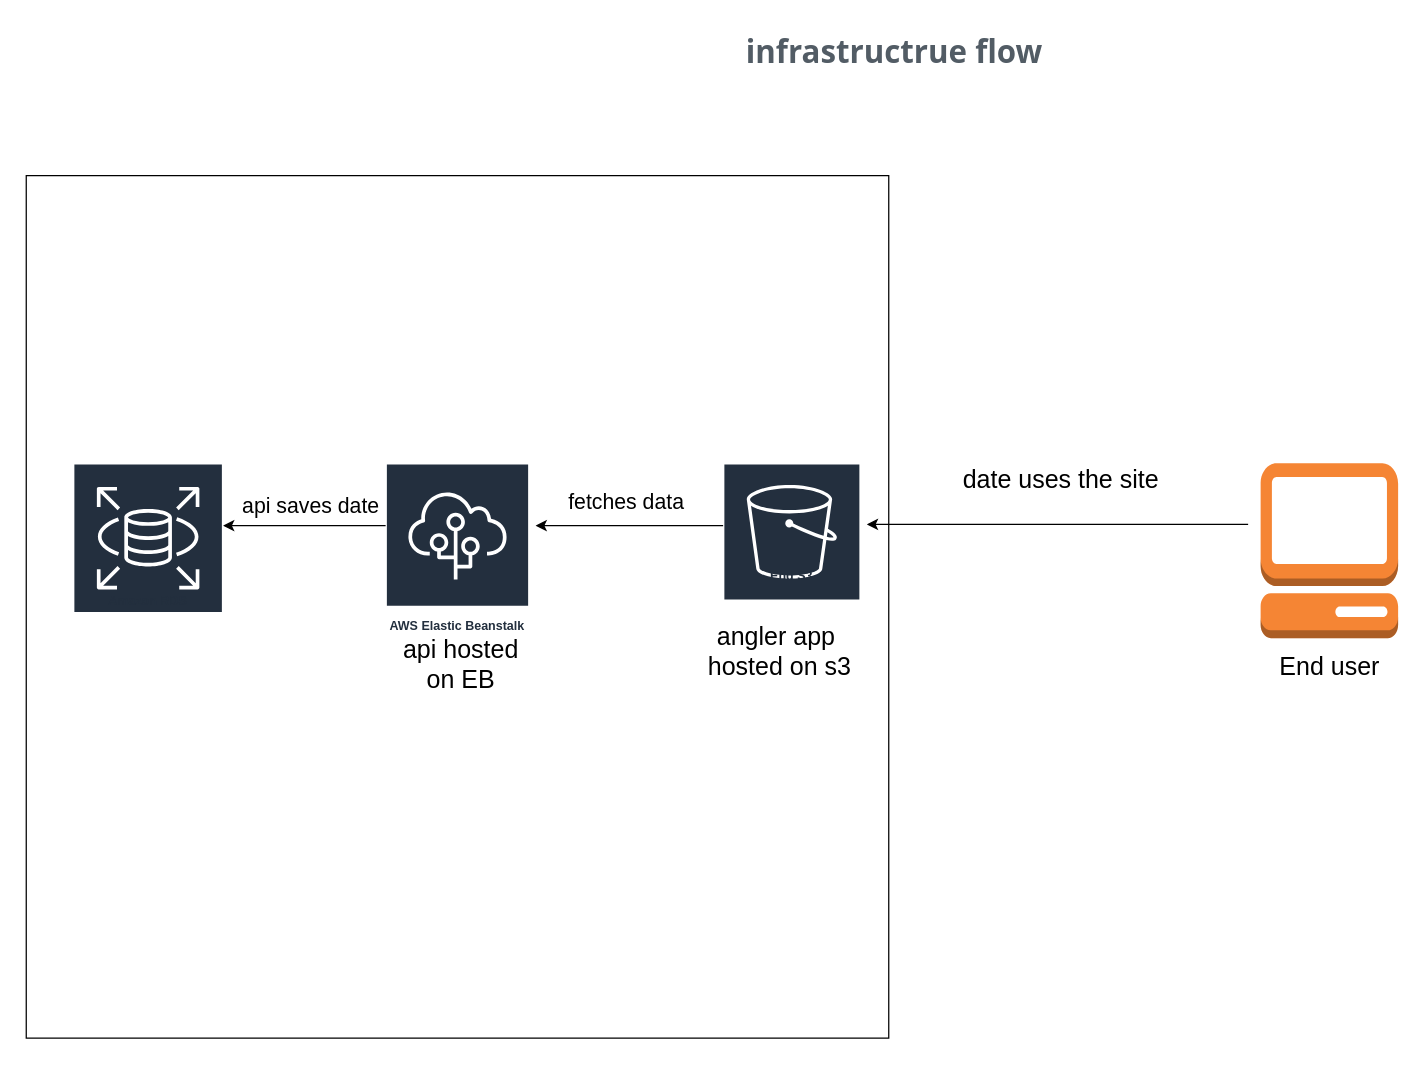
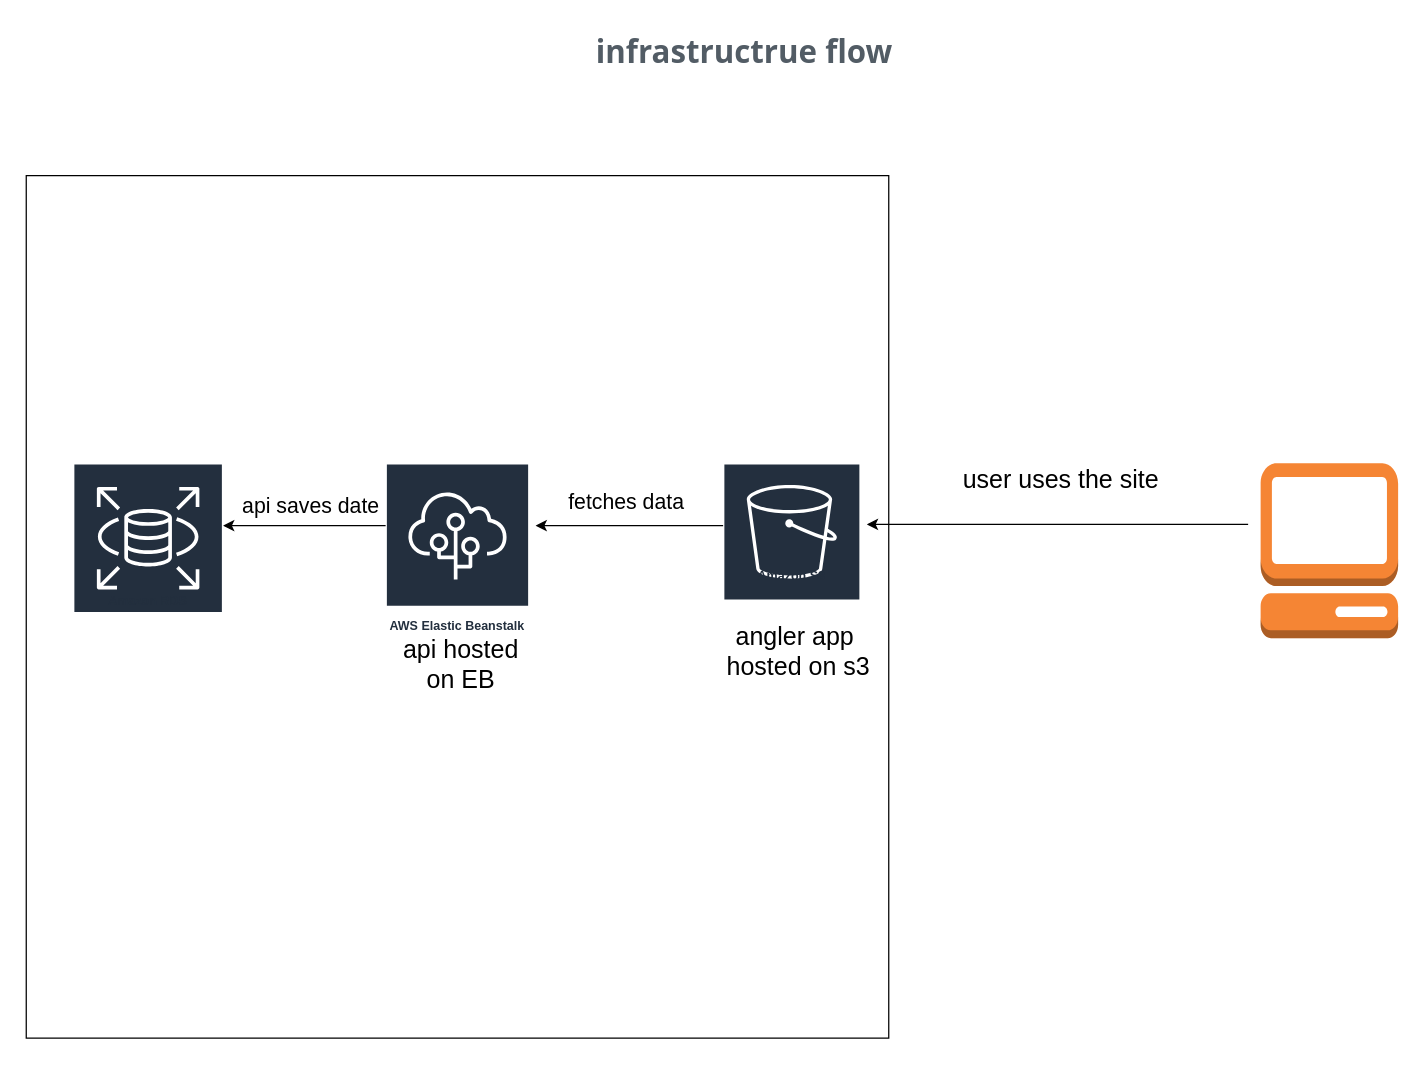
(886, 69) -> (736, 69)
(1061, 476) -> (1061, 476)
(792, 576) -> (792, 576)
(779, 651) -> (798, 651)
(1329, 663) -> none
